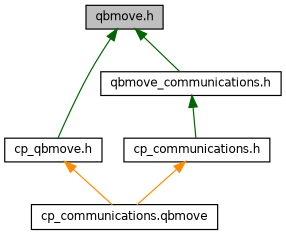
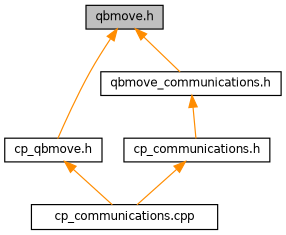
(162, 55) -> (162, 55)
(82, 87) -> (82, 87)
(194, 123) -> (194, 123)
(125, 217) -> (125, 217)
